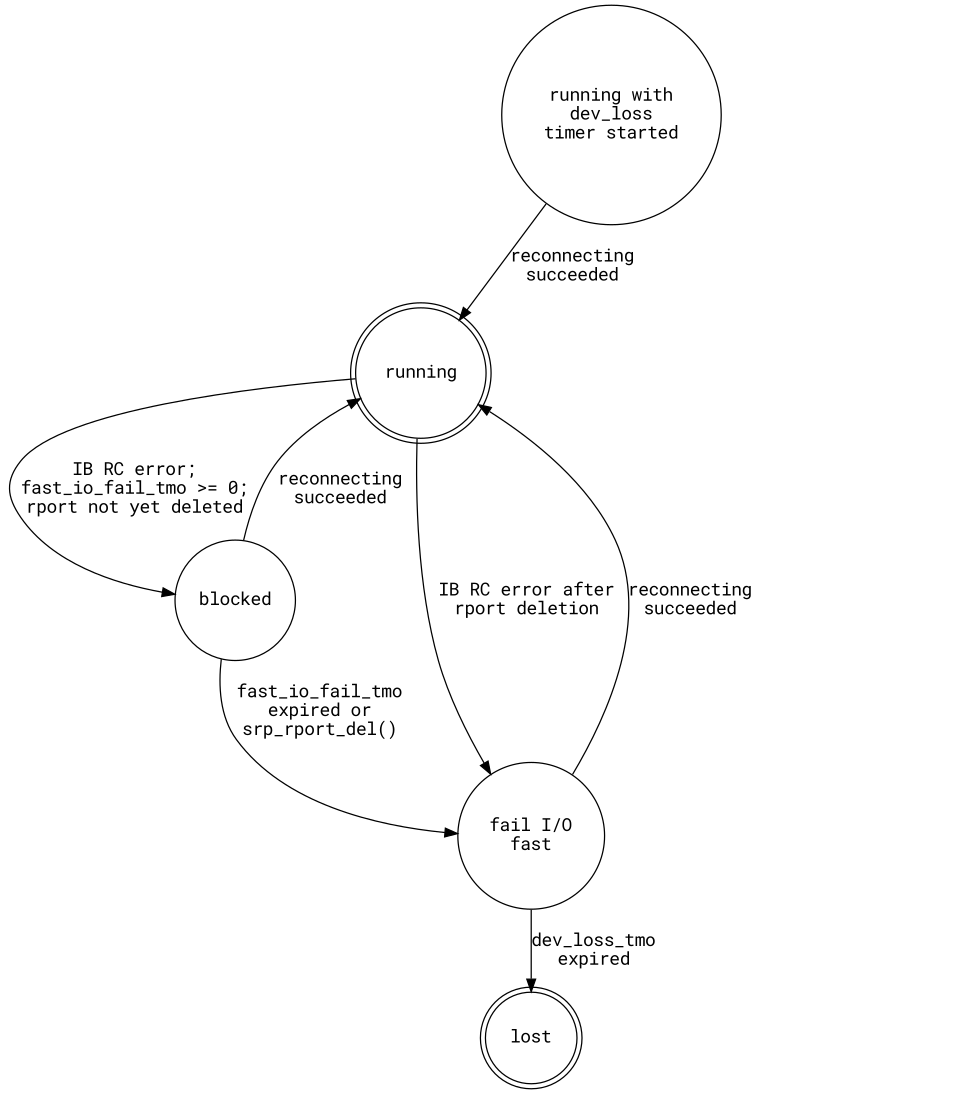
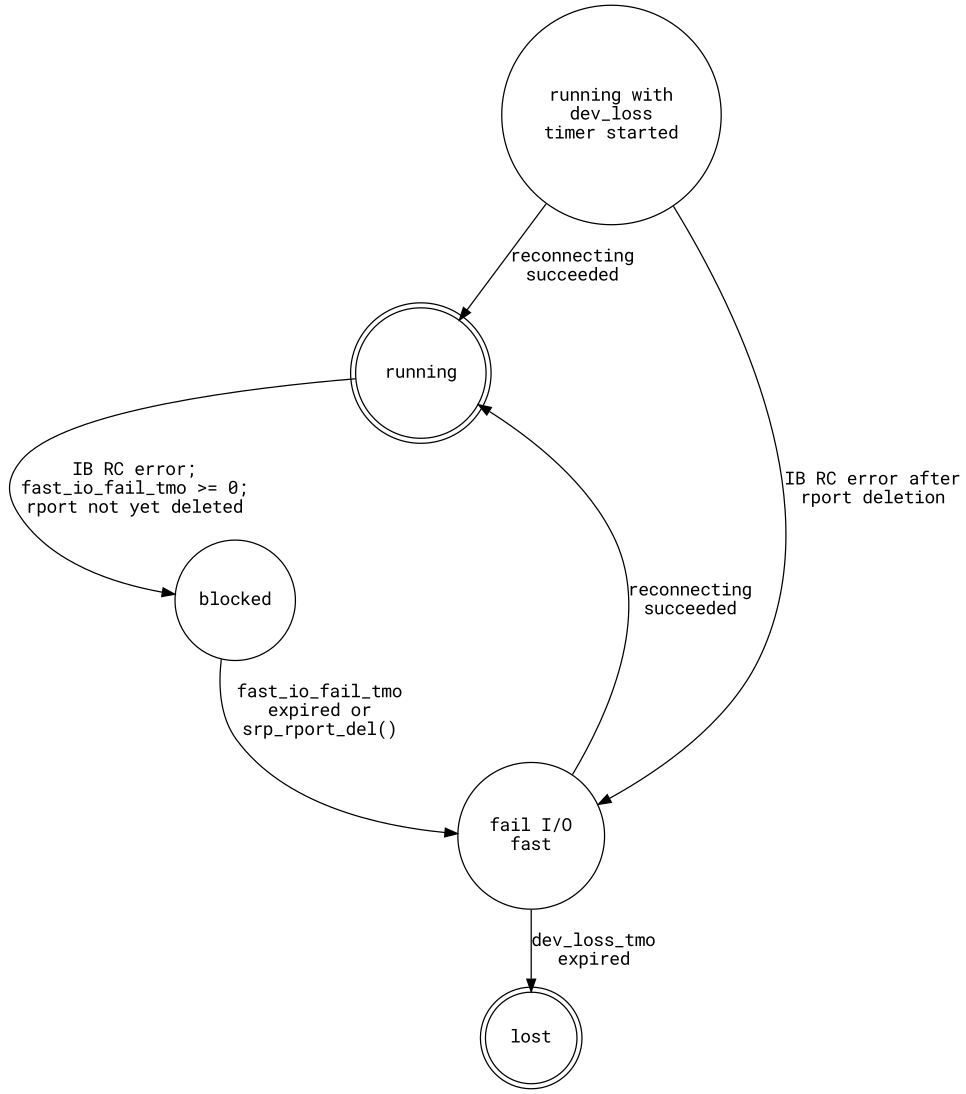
(279, 459) -> none
(427, 606) -> (785, 527)
